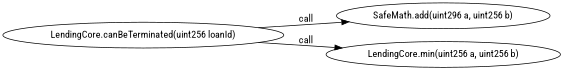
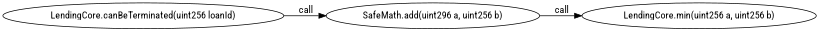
(297, 45) -> (557, 16)
